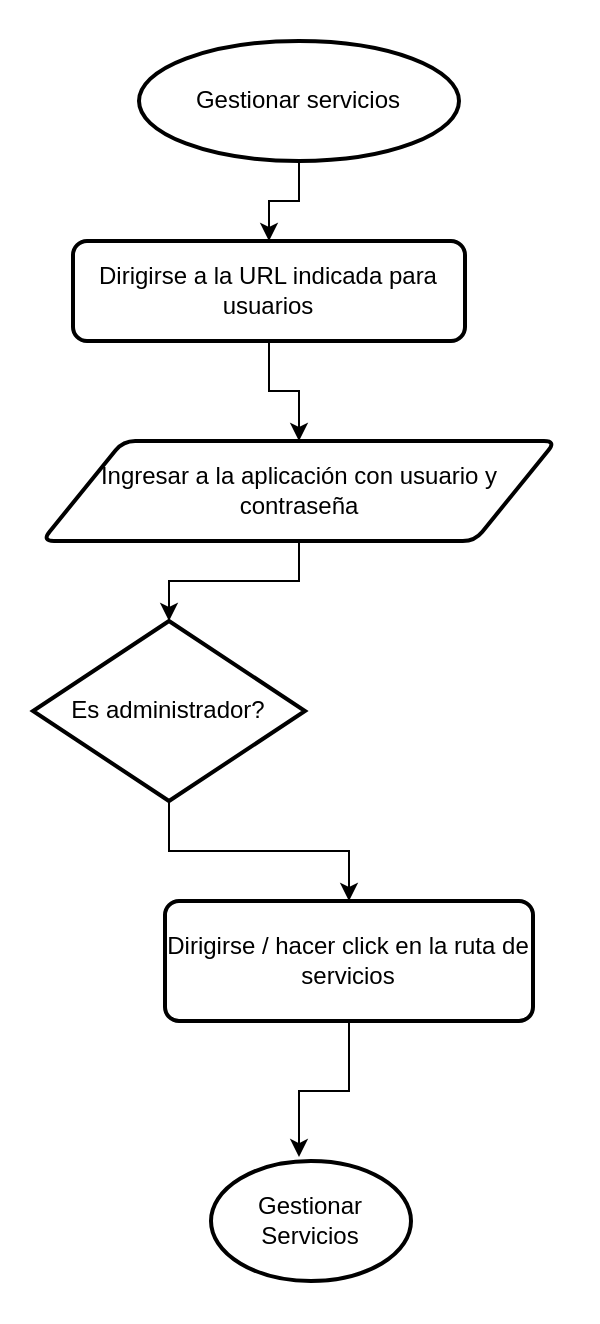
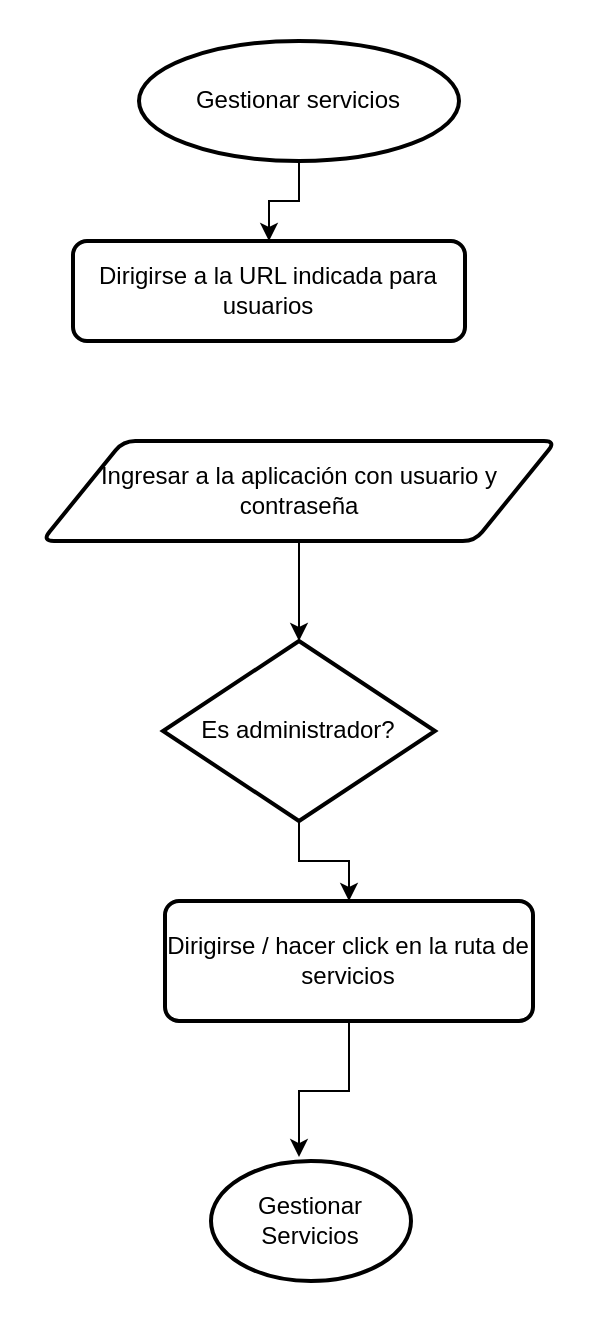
(277, 391) -> none
(169, 711) -> (299, 731)
